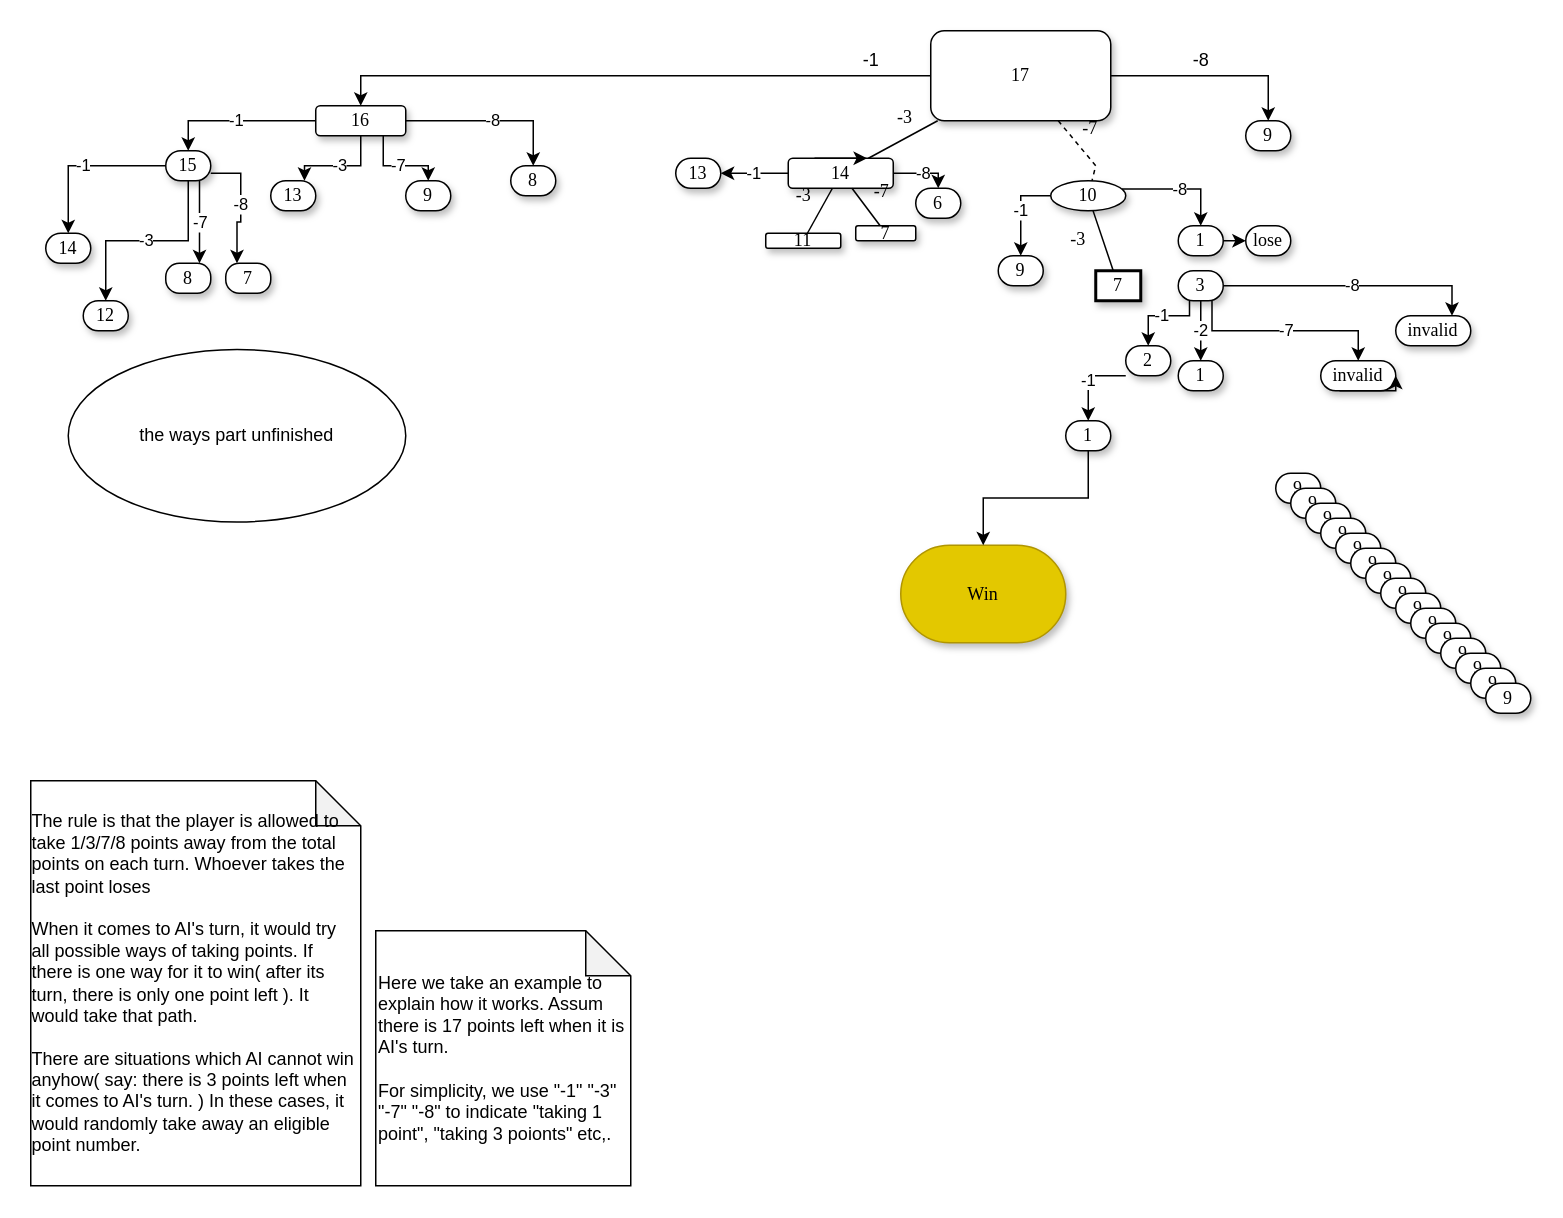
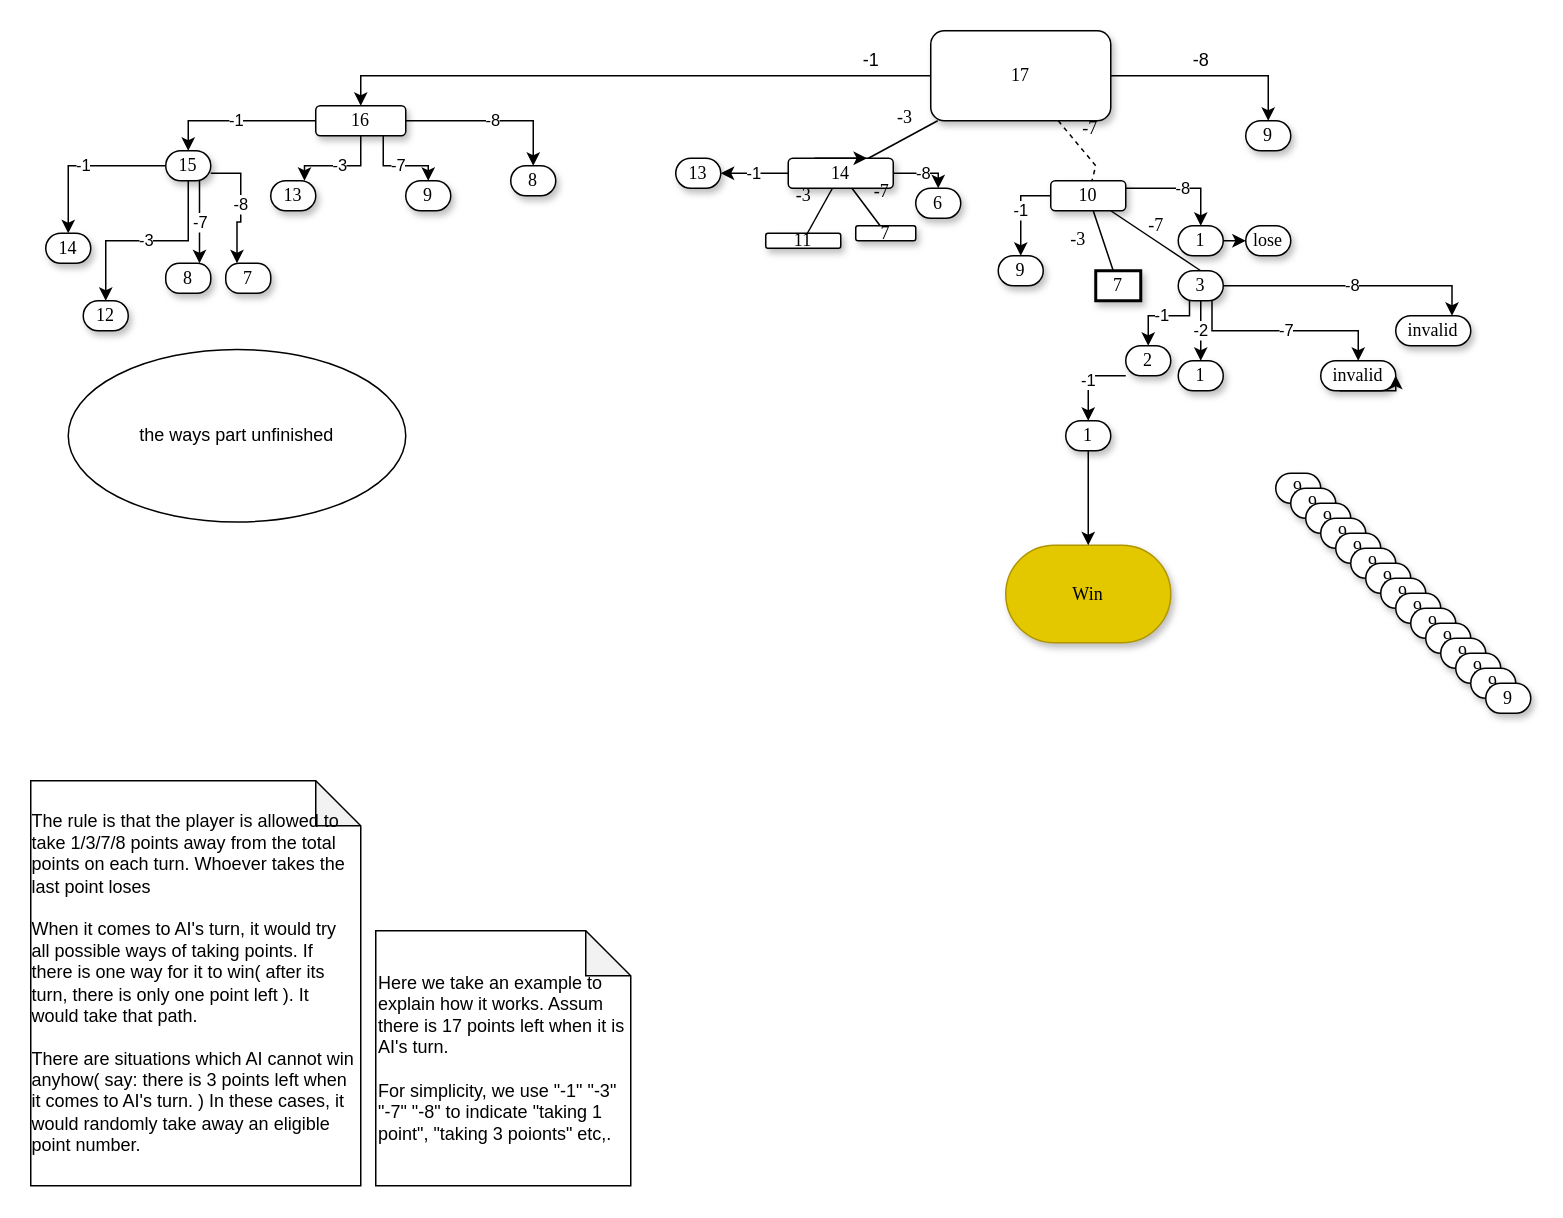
(1088, 196) -> (1088, 196)
none -> (1156, 241)
(983, 594) -> (1088, 594)
